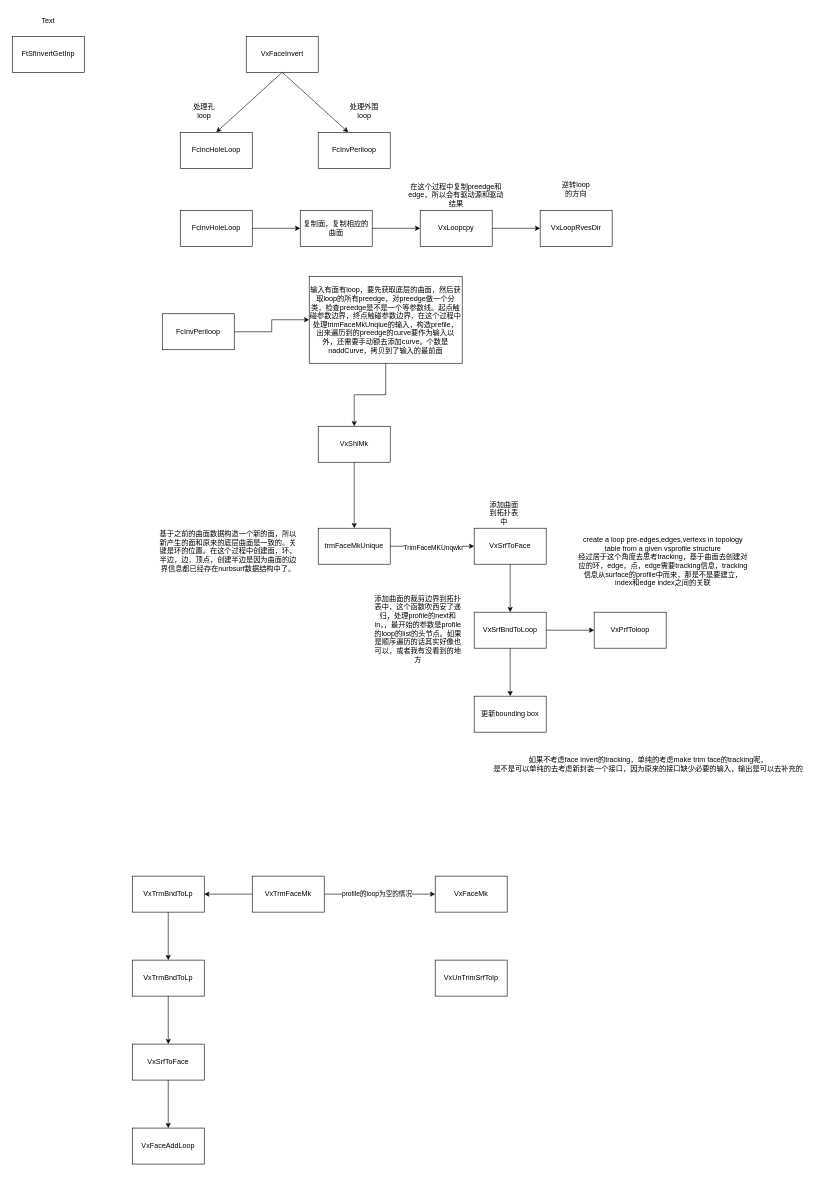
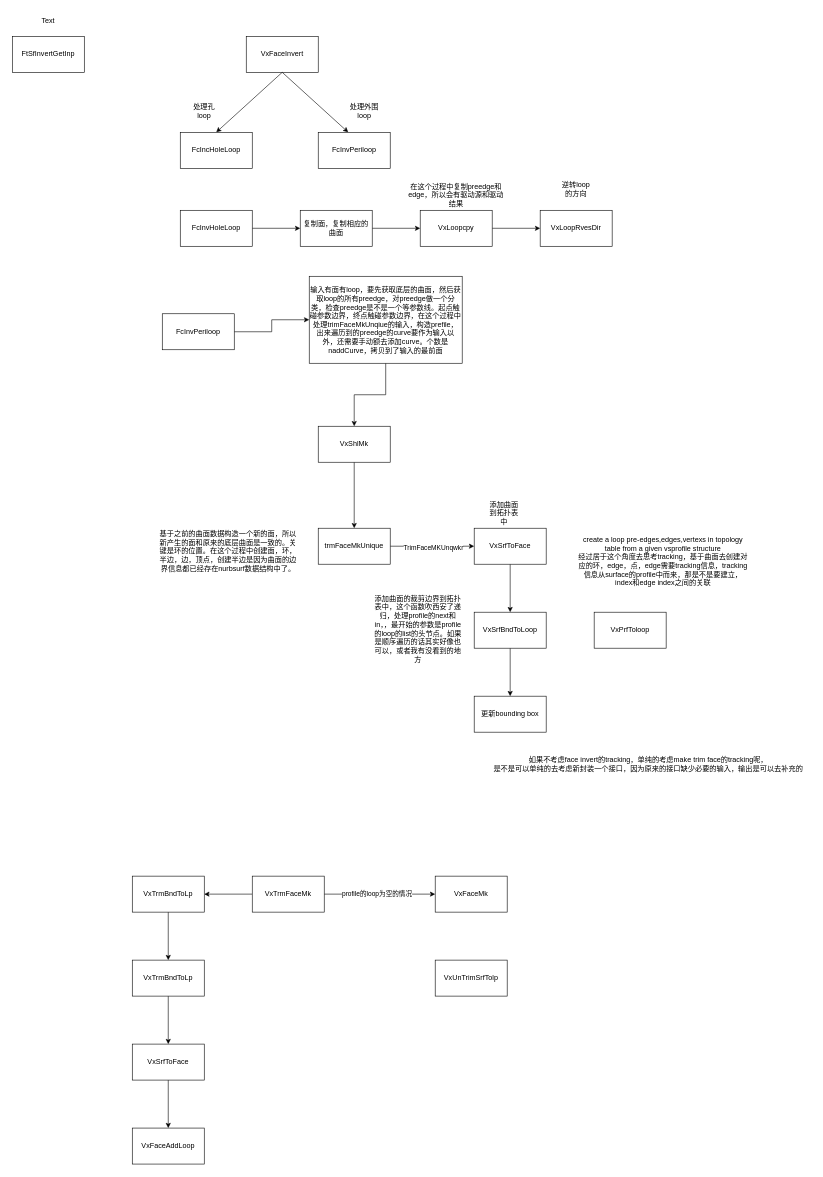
(588, 630) -> none
